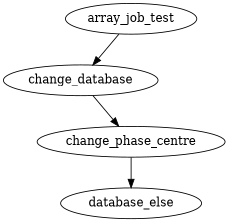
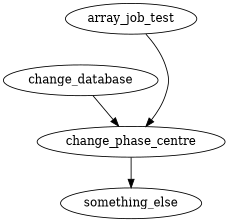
(109, 46) -> (168, 76)
(131, 203) -> (131, 203)
